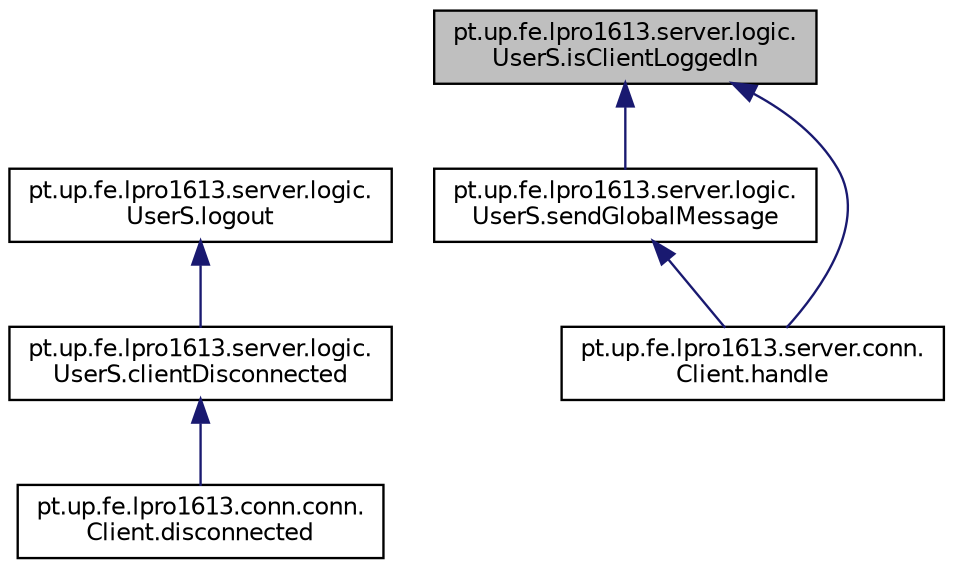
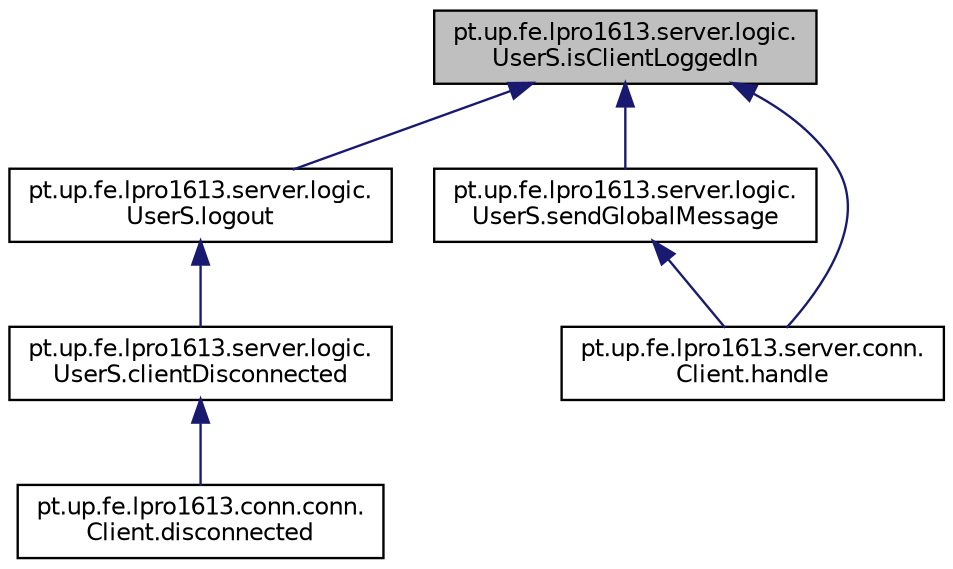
none -> (402, 130)
